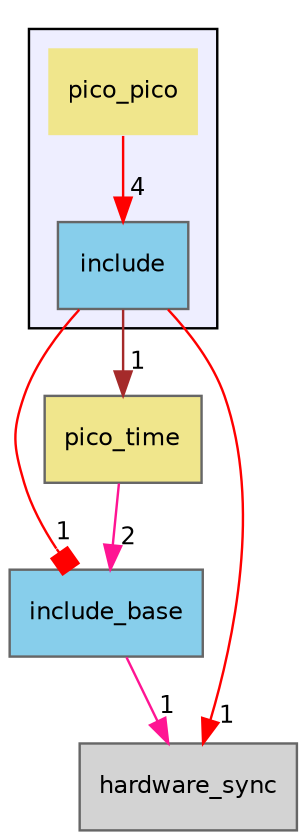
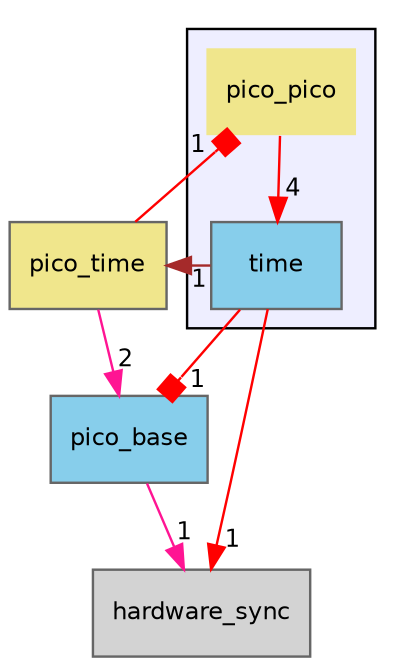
none -> (171, 190)
(123, 266) -> (276, 266)
(106, 613) -> (129, 439)
